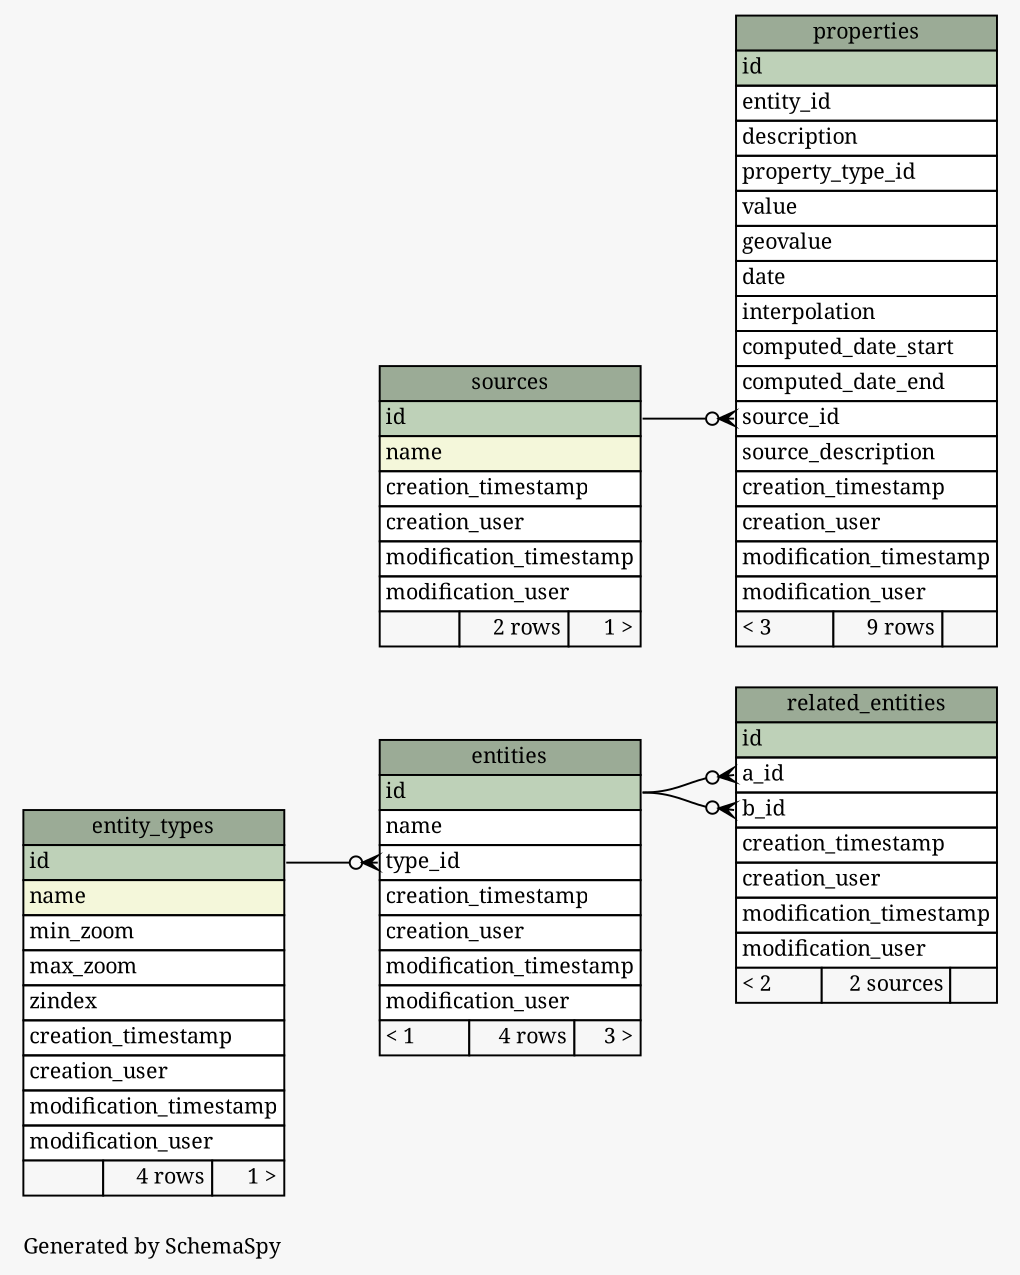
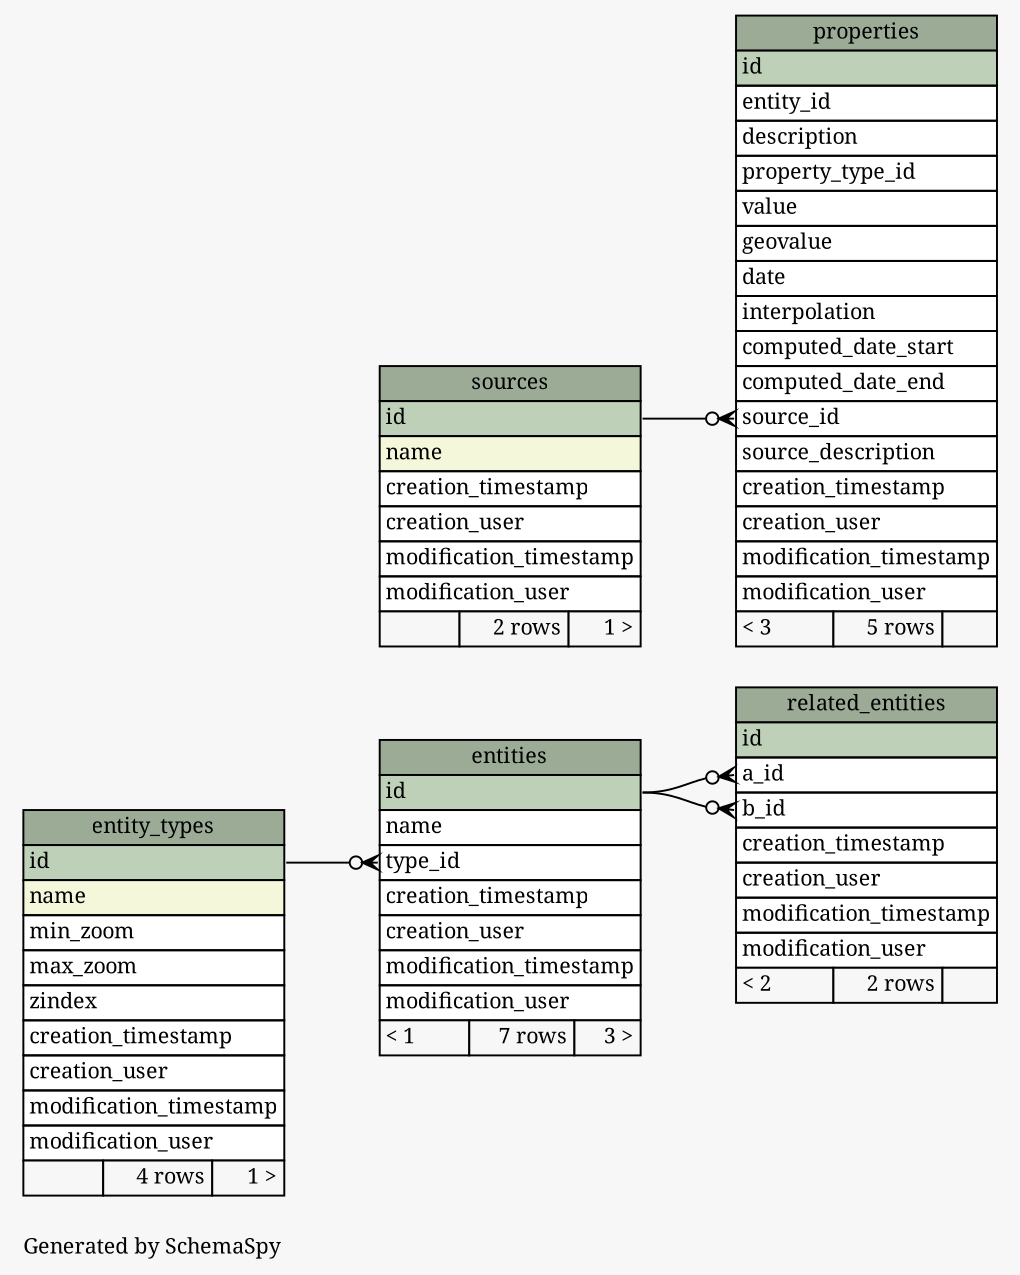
(902, 628) -> (902, 628)
(897, 984) -> (902, 984)
(534, 1037) -> (534, 1037)
